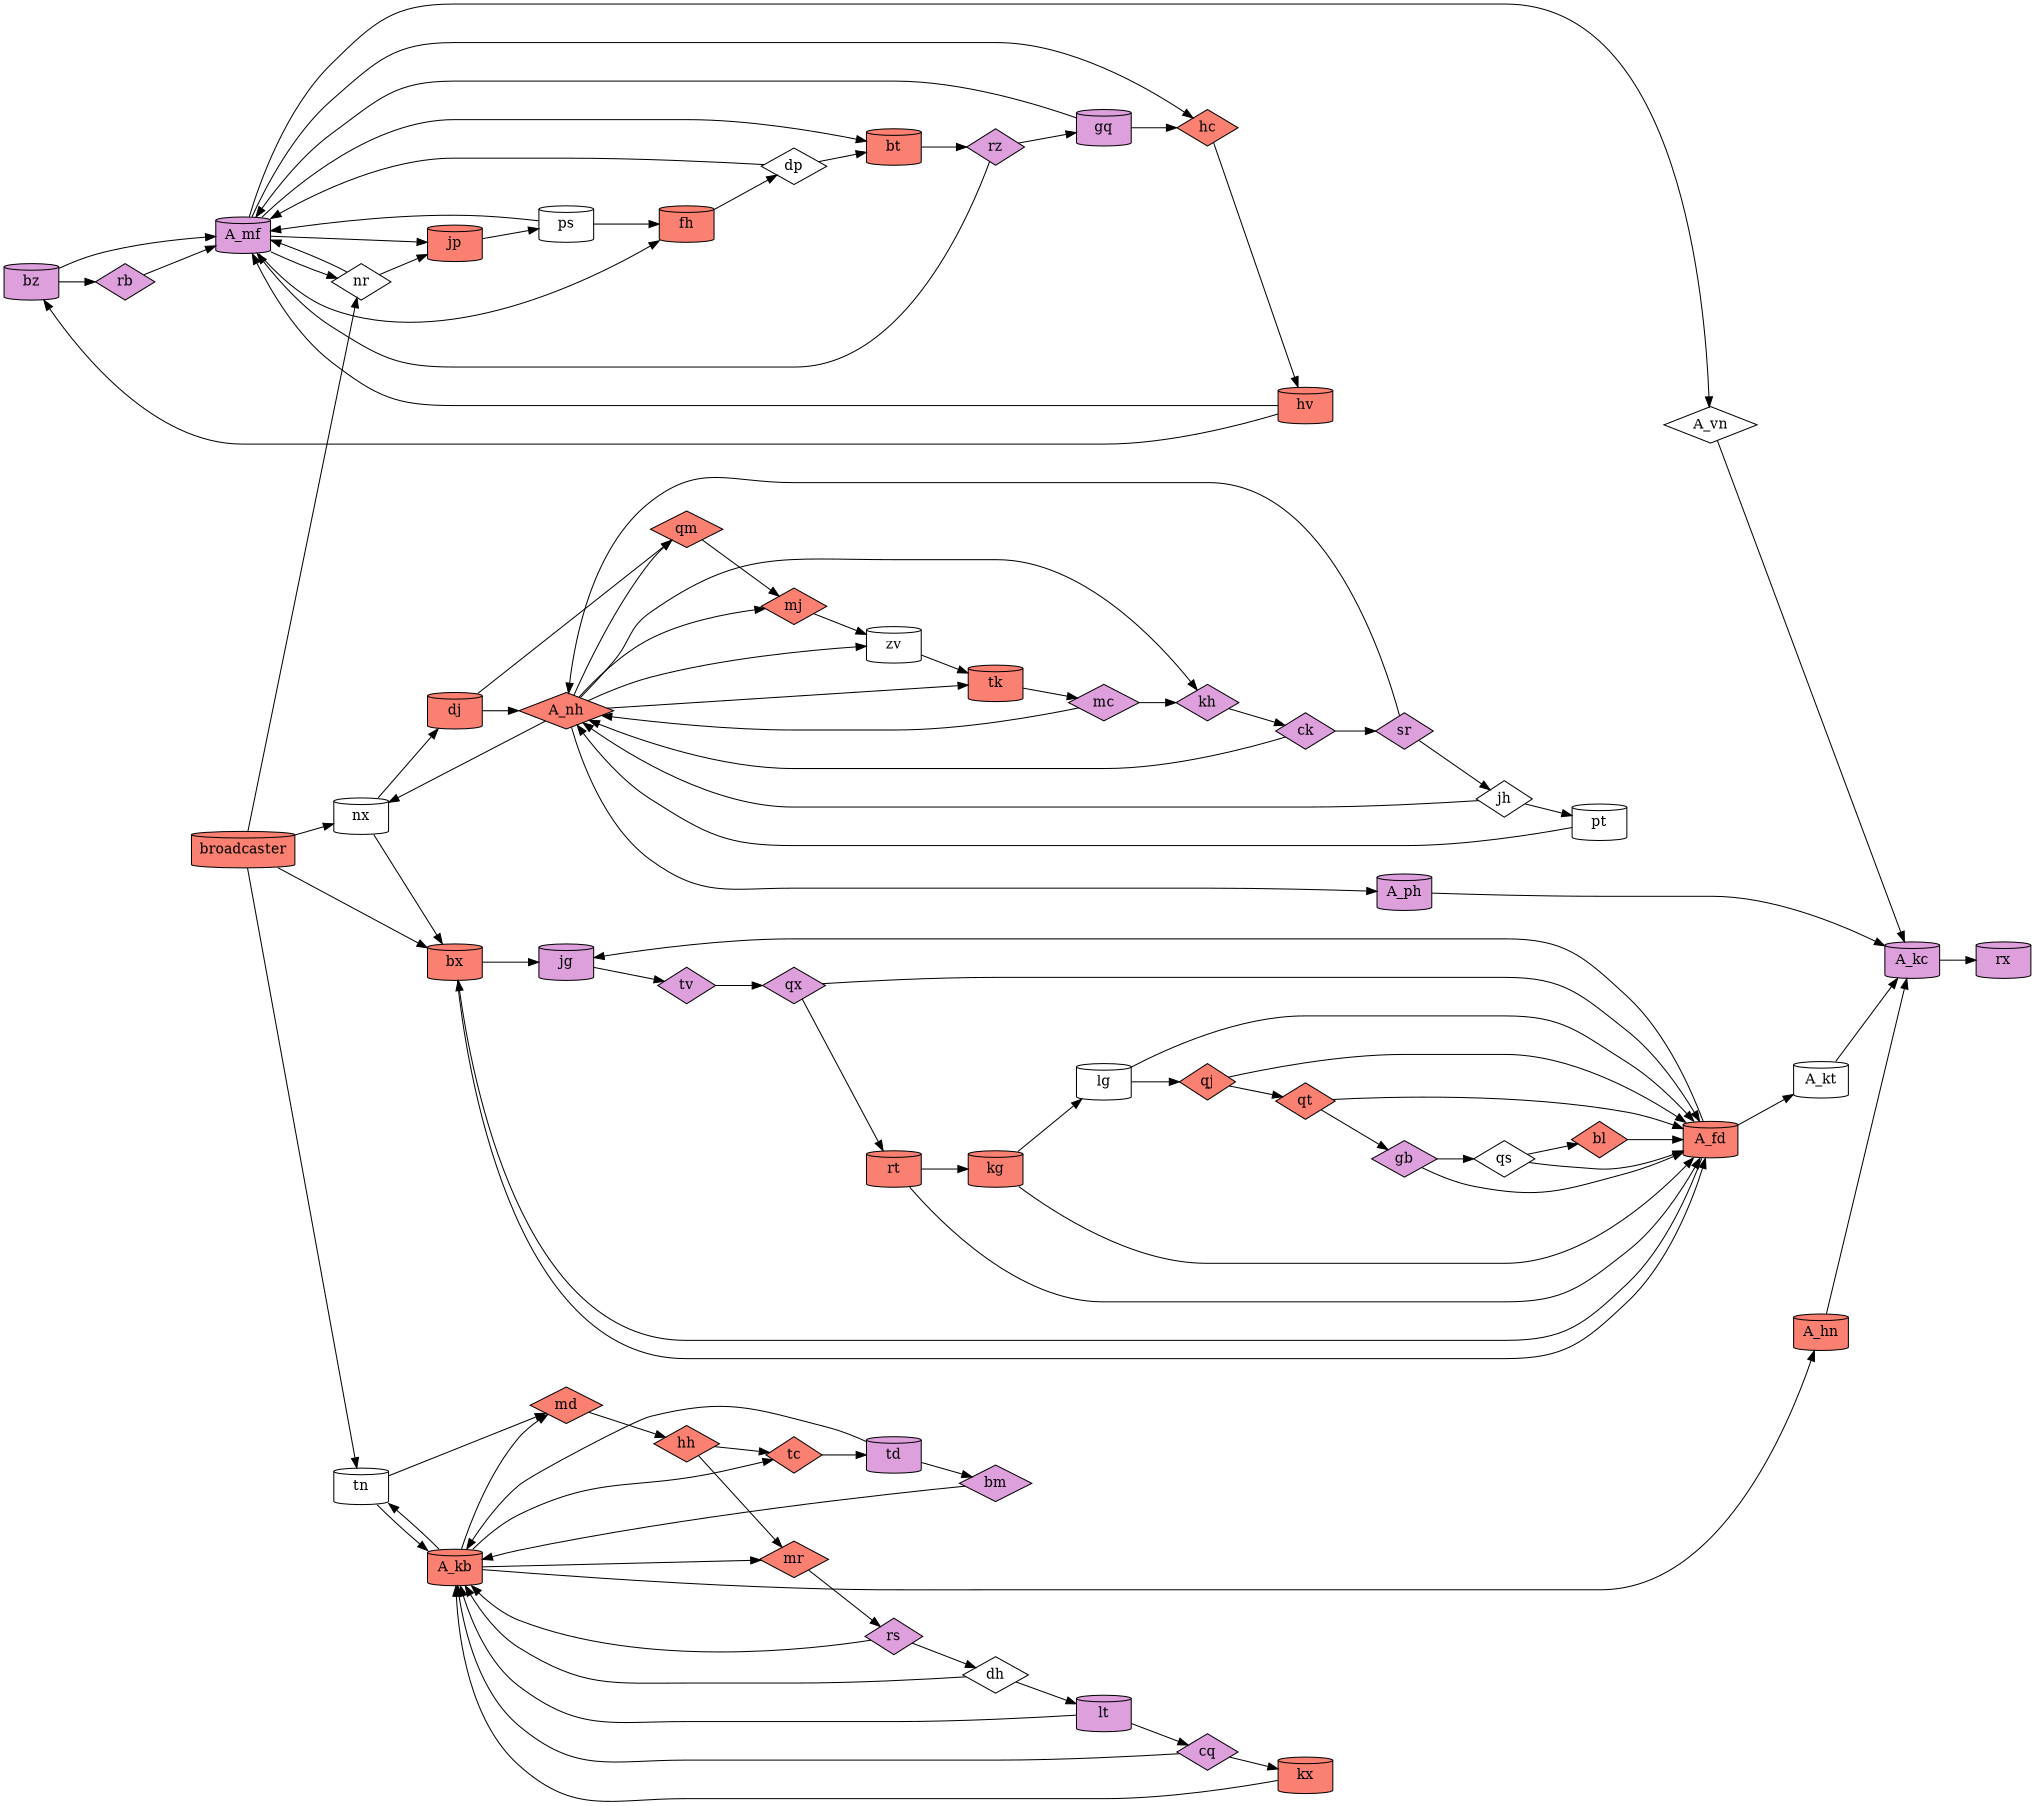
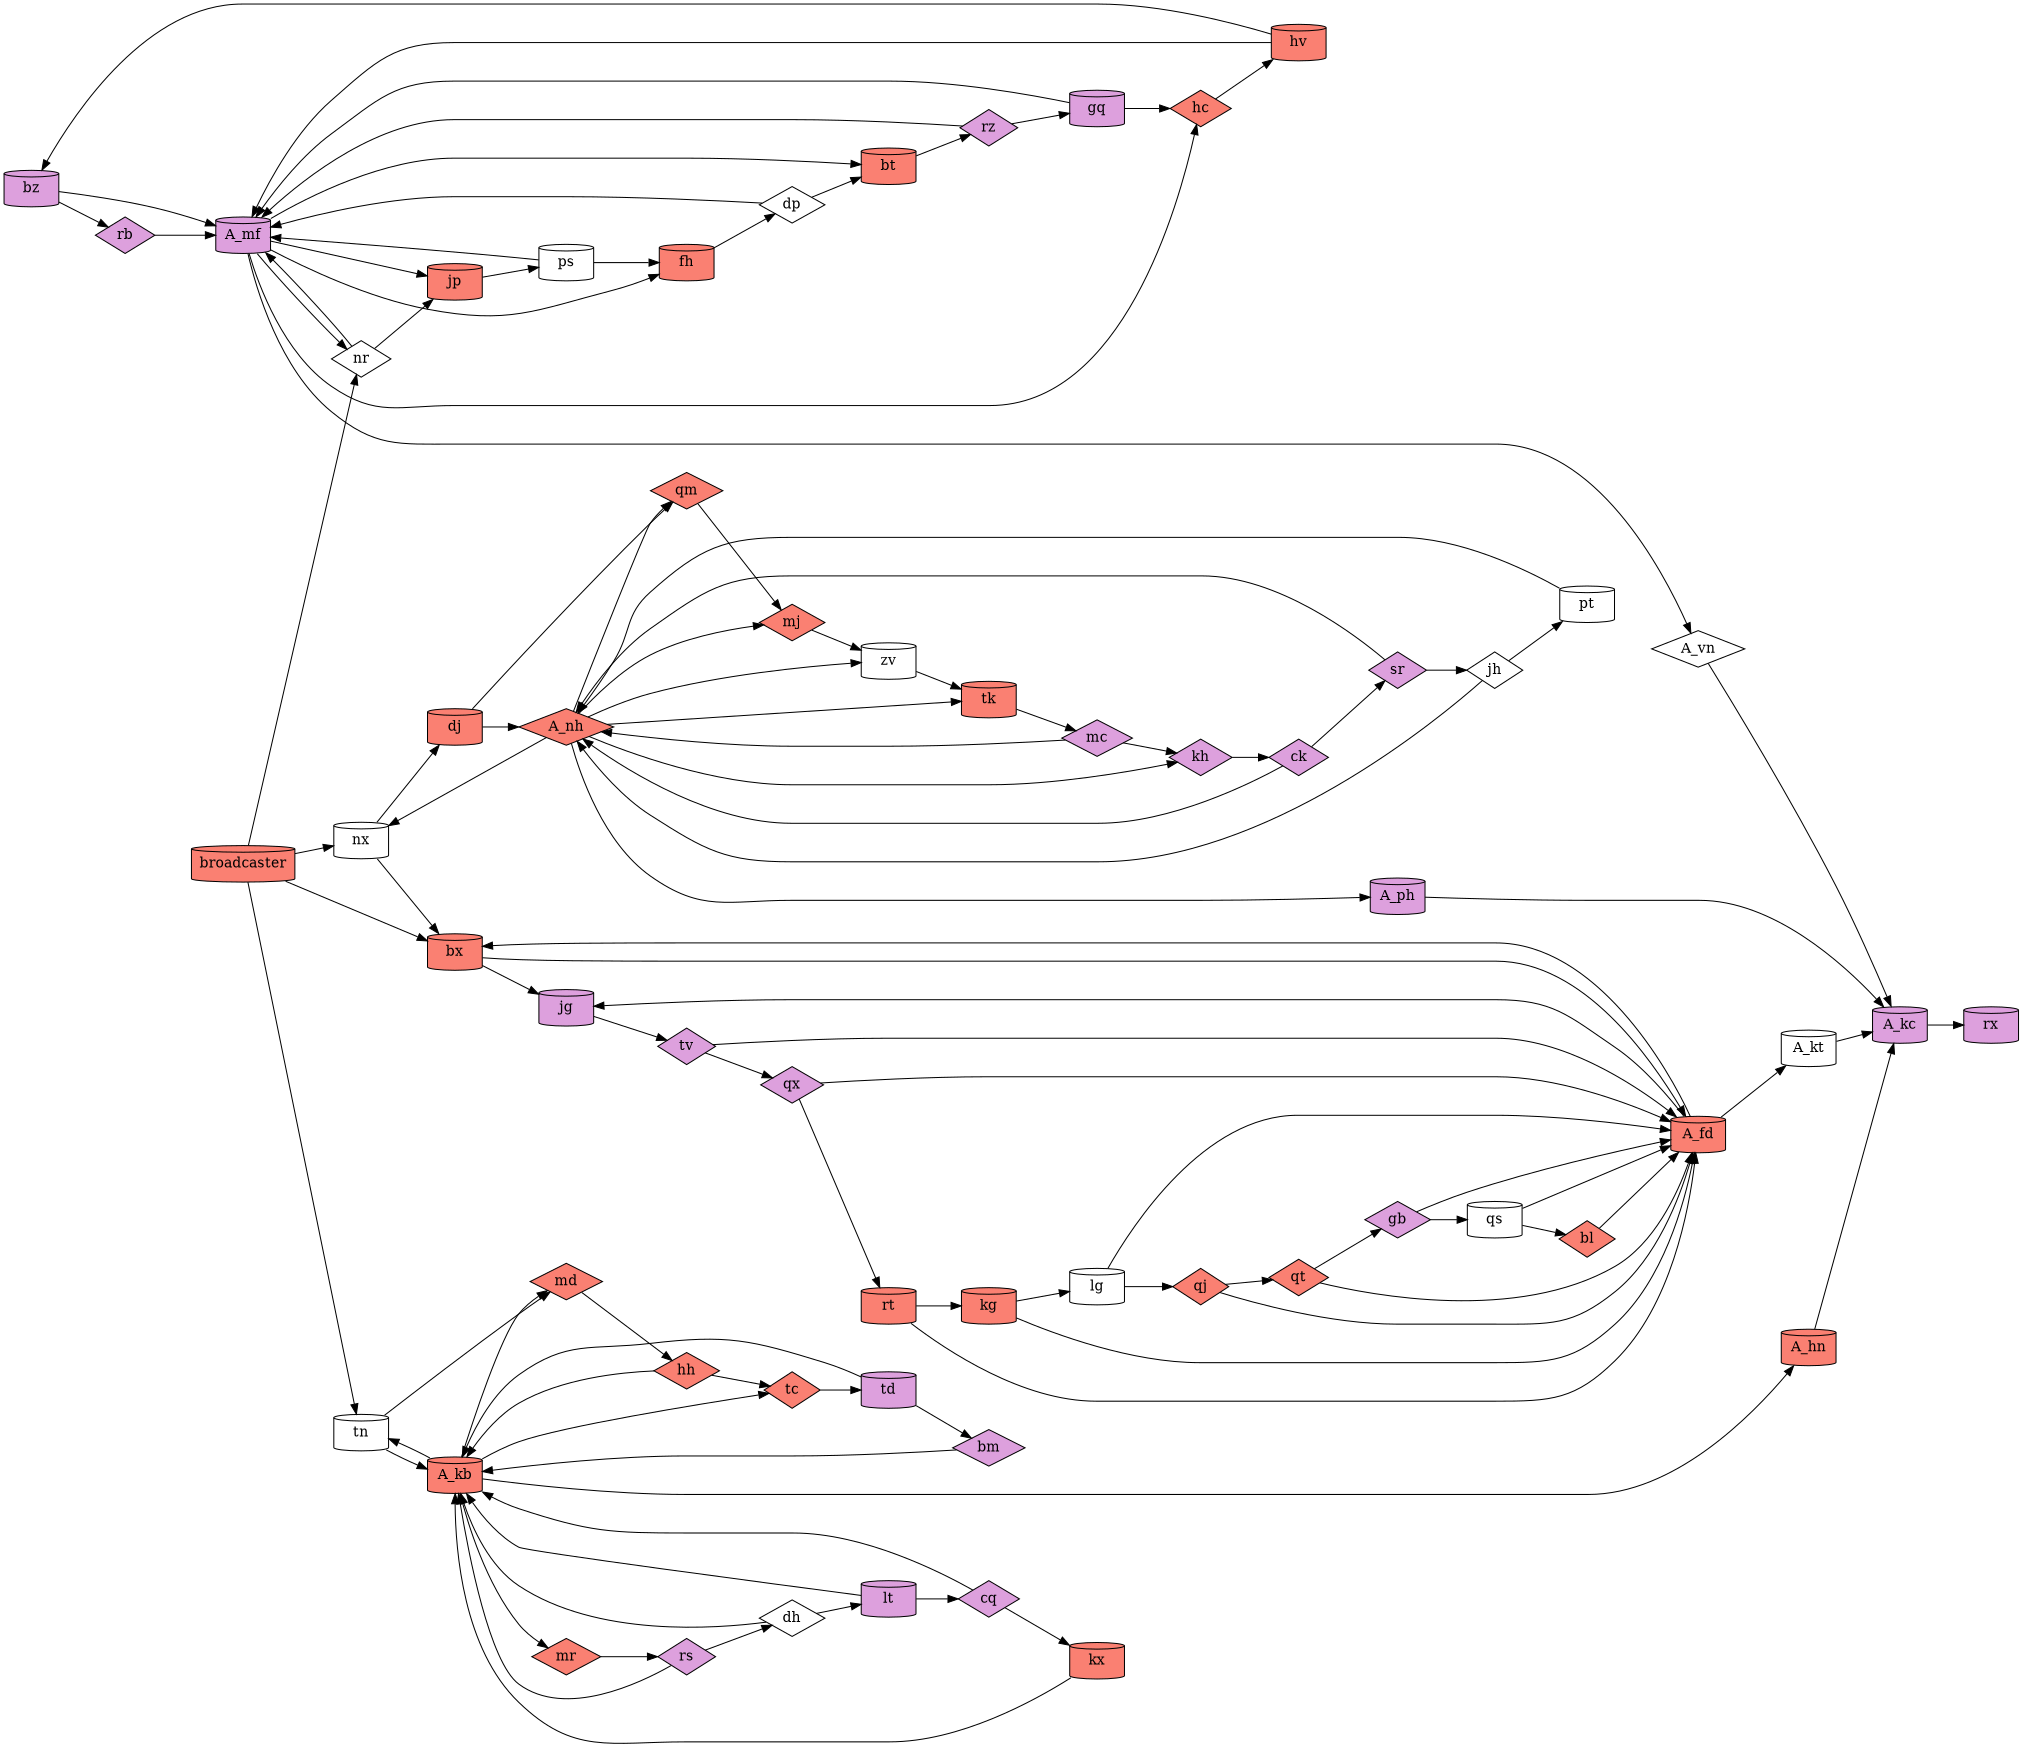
none -> (1199, 1038)
(1504, 1159) -> (1495, 1220)
(737, 1498) -> (553, 1388)
